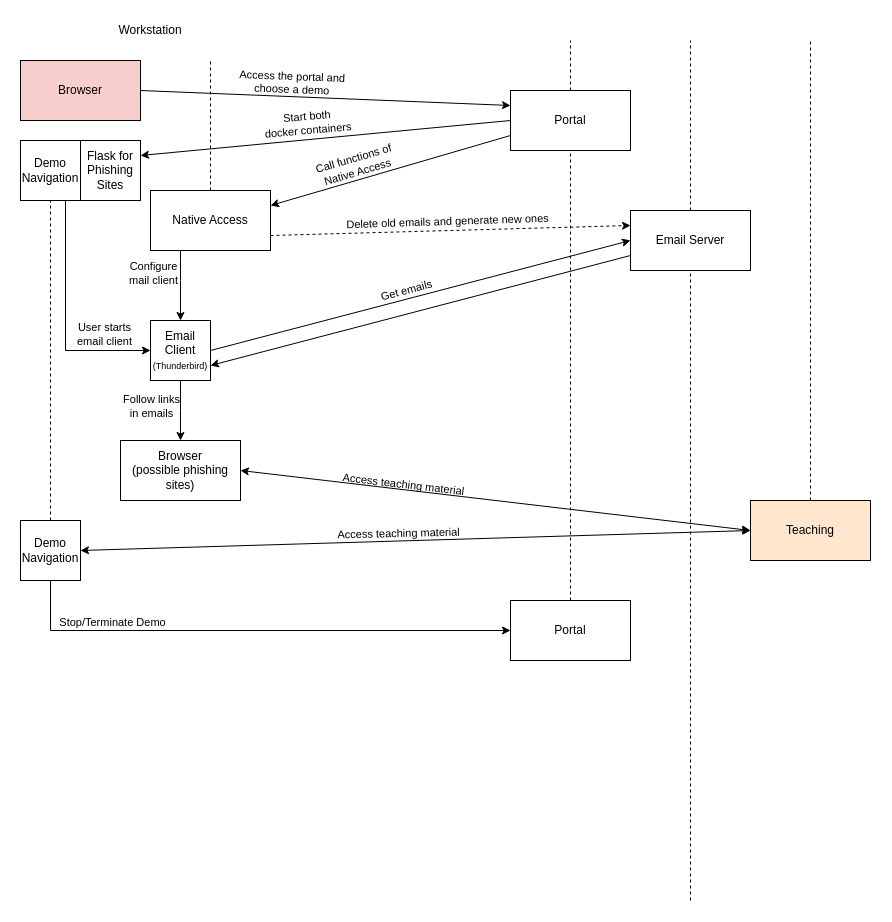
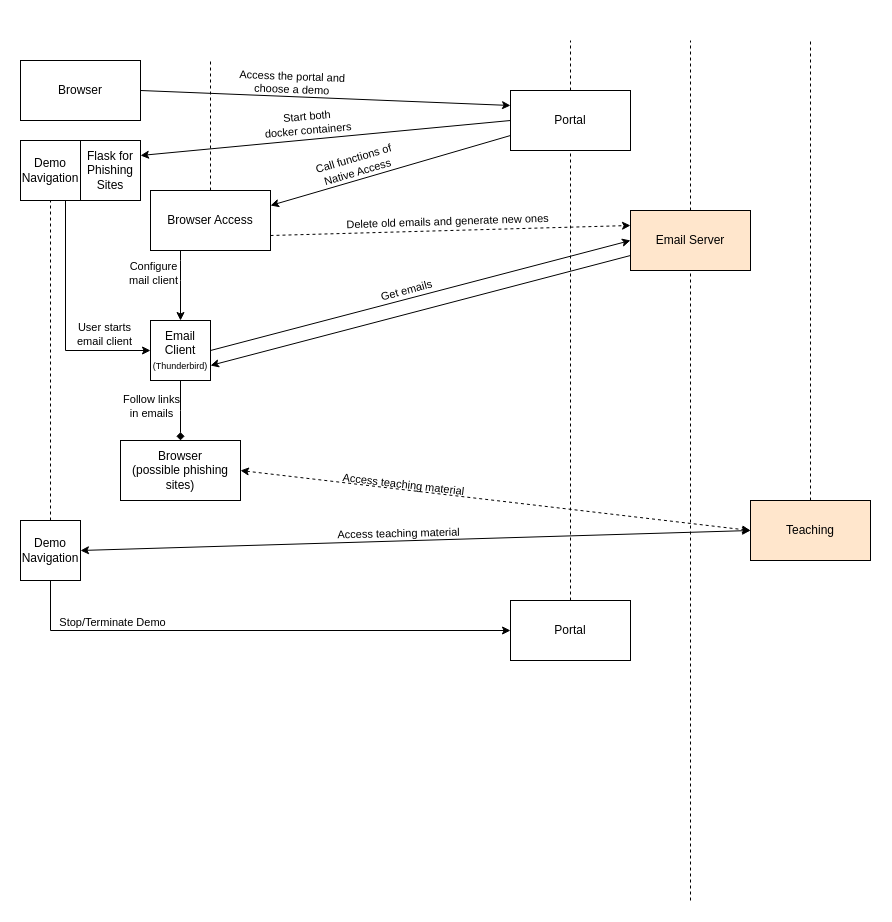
(151, 31) -> none
(81, 91) -> (81, 91)
(211, 221) -> (211, 221)
(691, 241) -> (691, 241)
(181, 432) -> (181, 432)
(495, 500) -> (495, 500)
